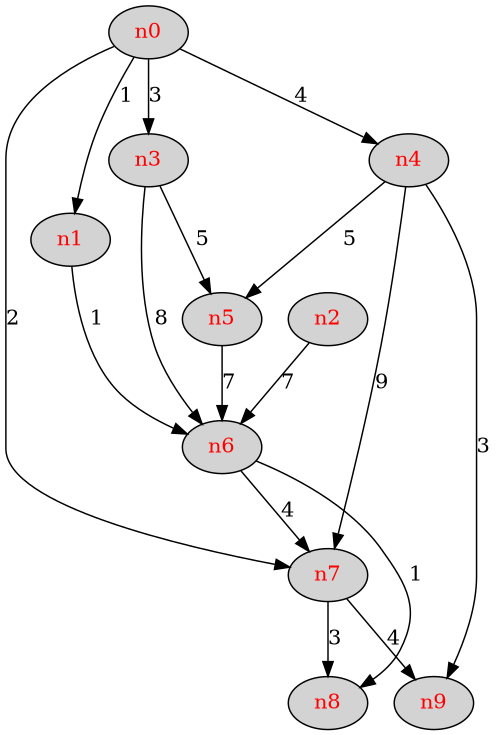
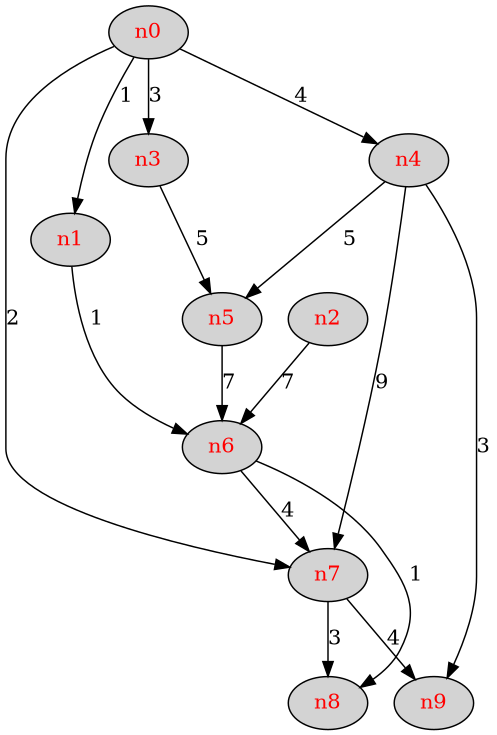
(145, 305) -> none
